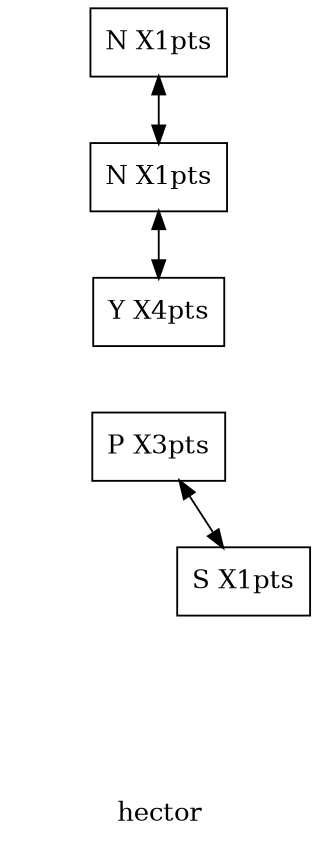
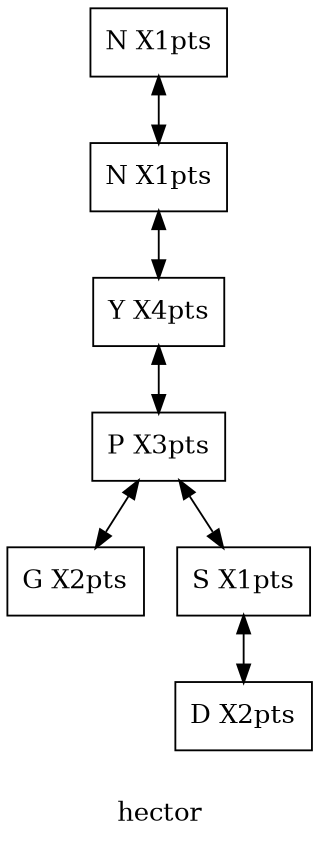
none -> (159, 380)
none -> (76, 581)
none -> (244, 716)
